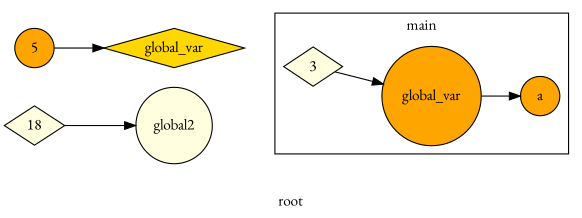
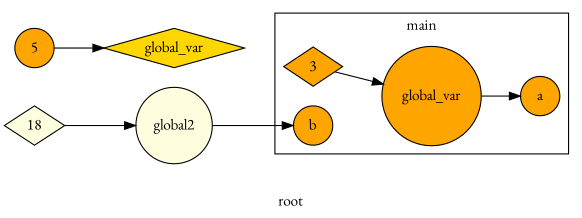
(313, 67) -> (313, 67)
none -> (313, 126)
